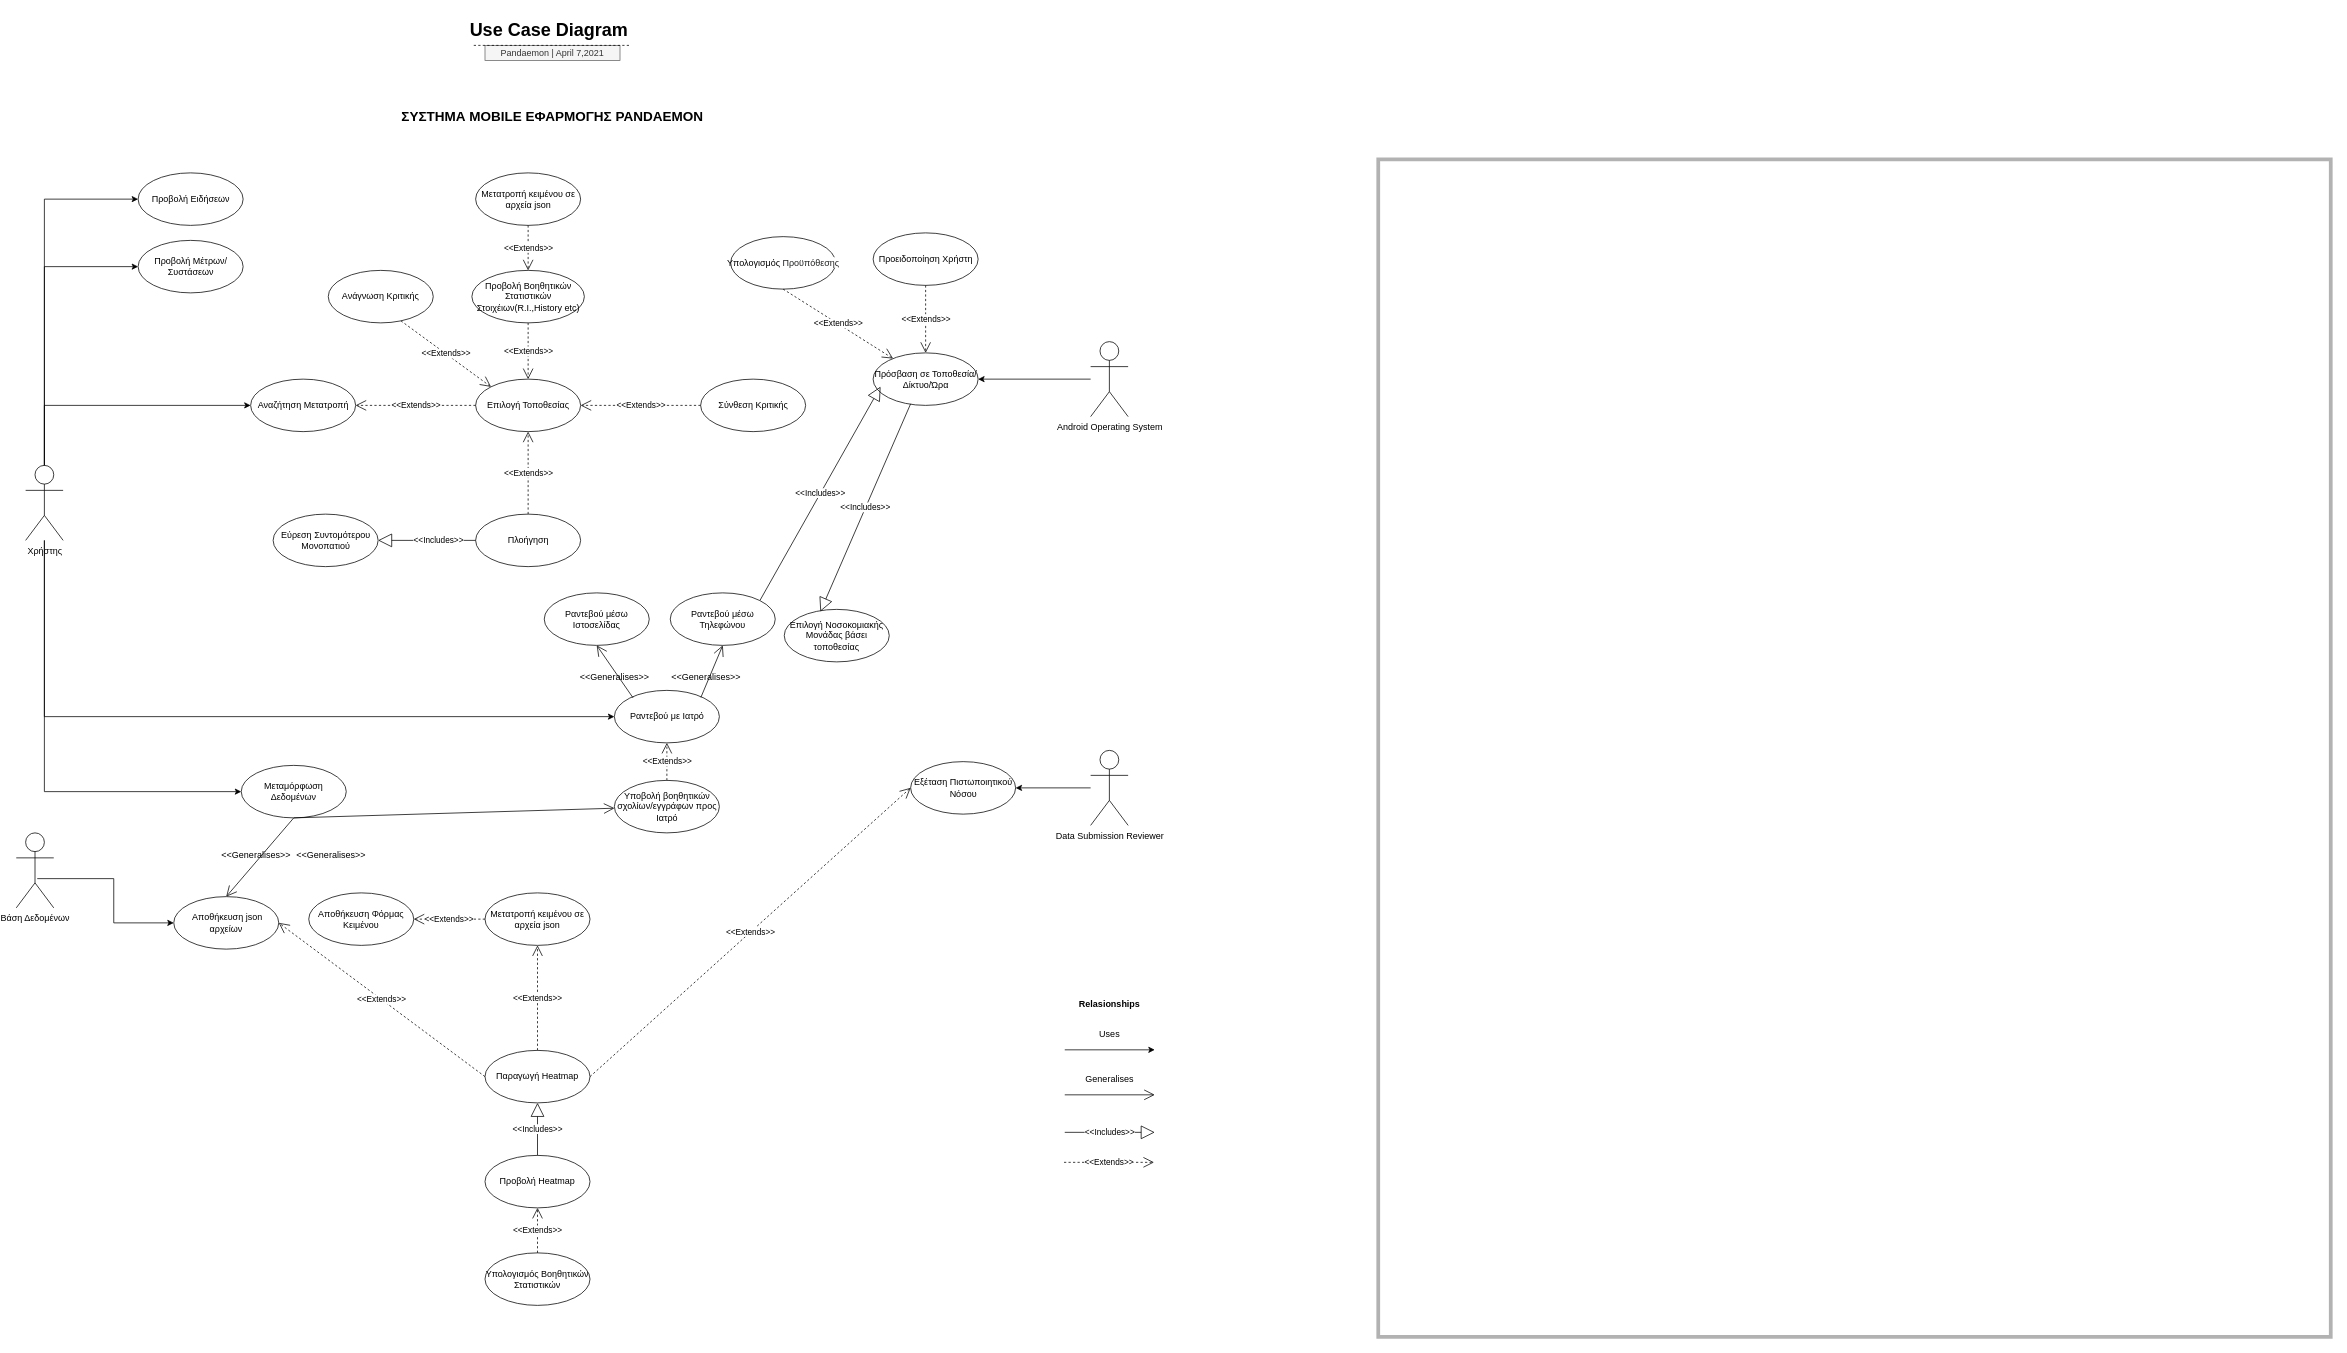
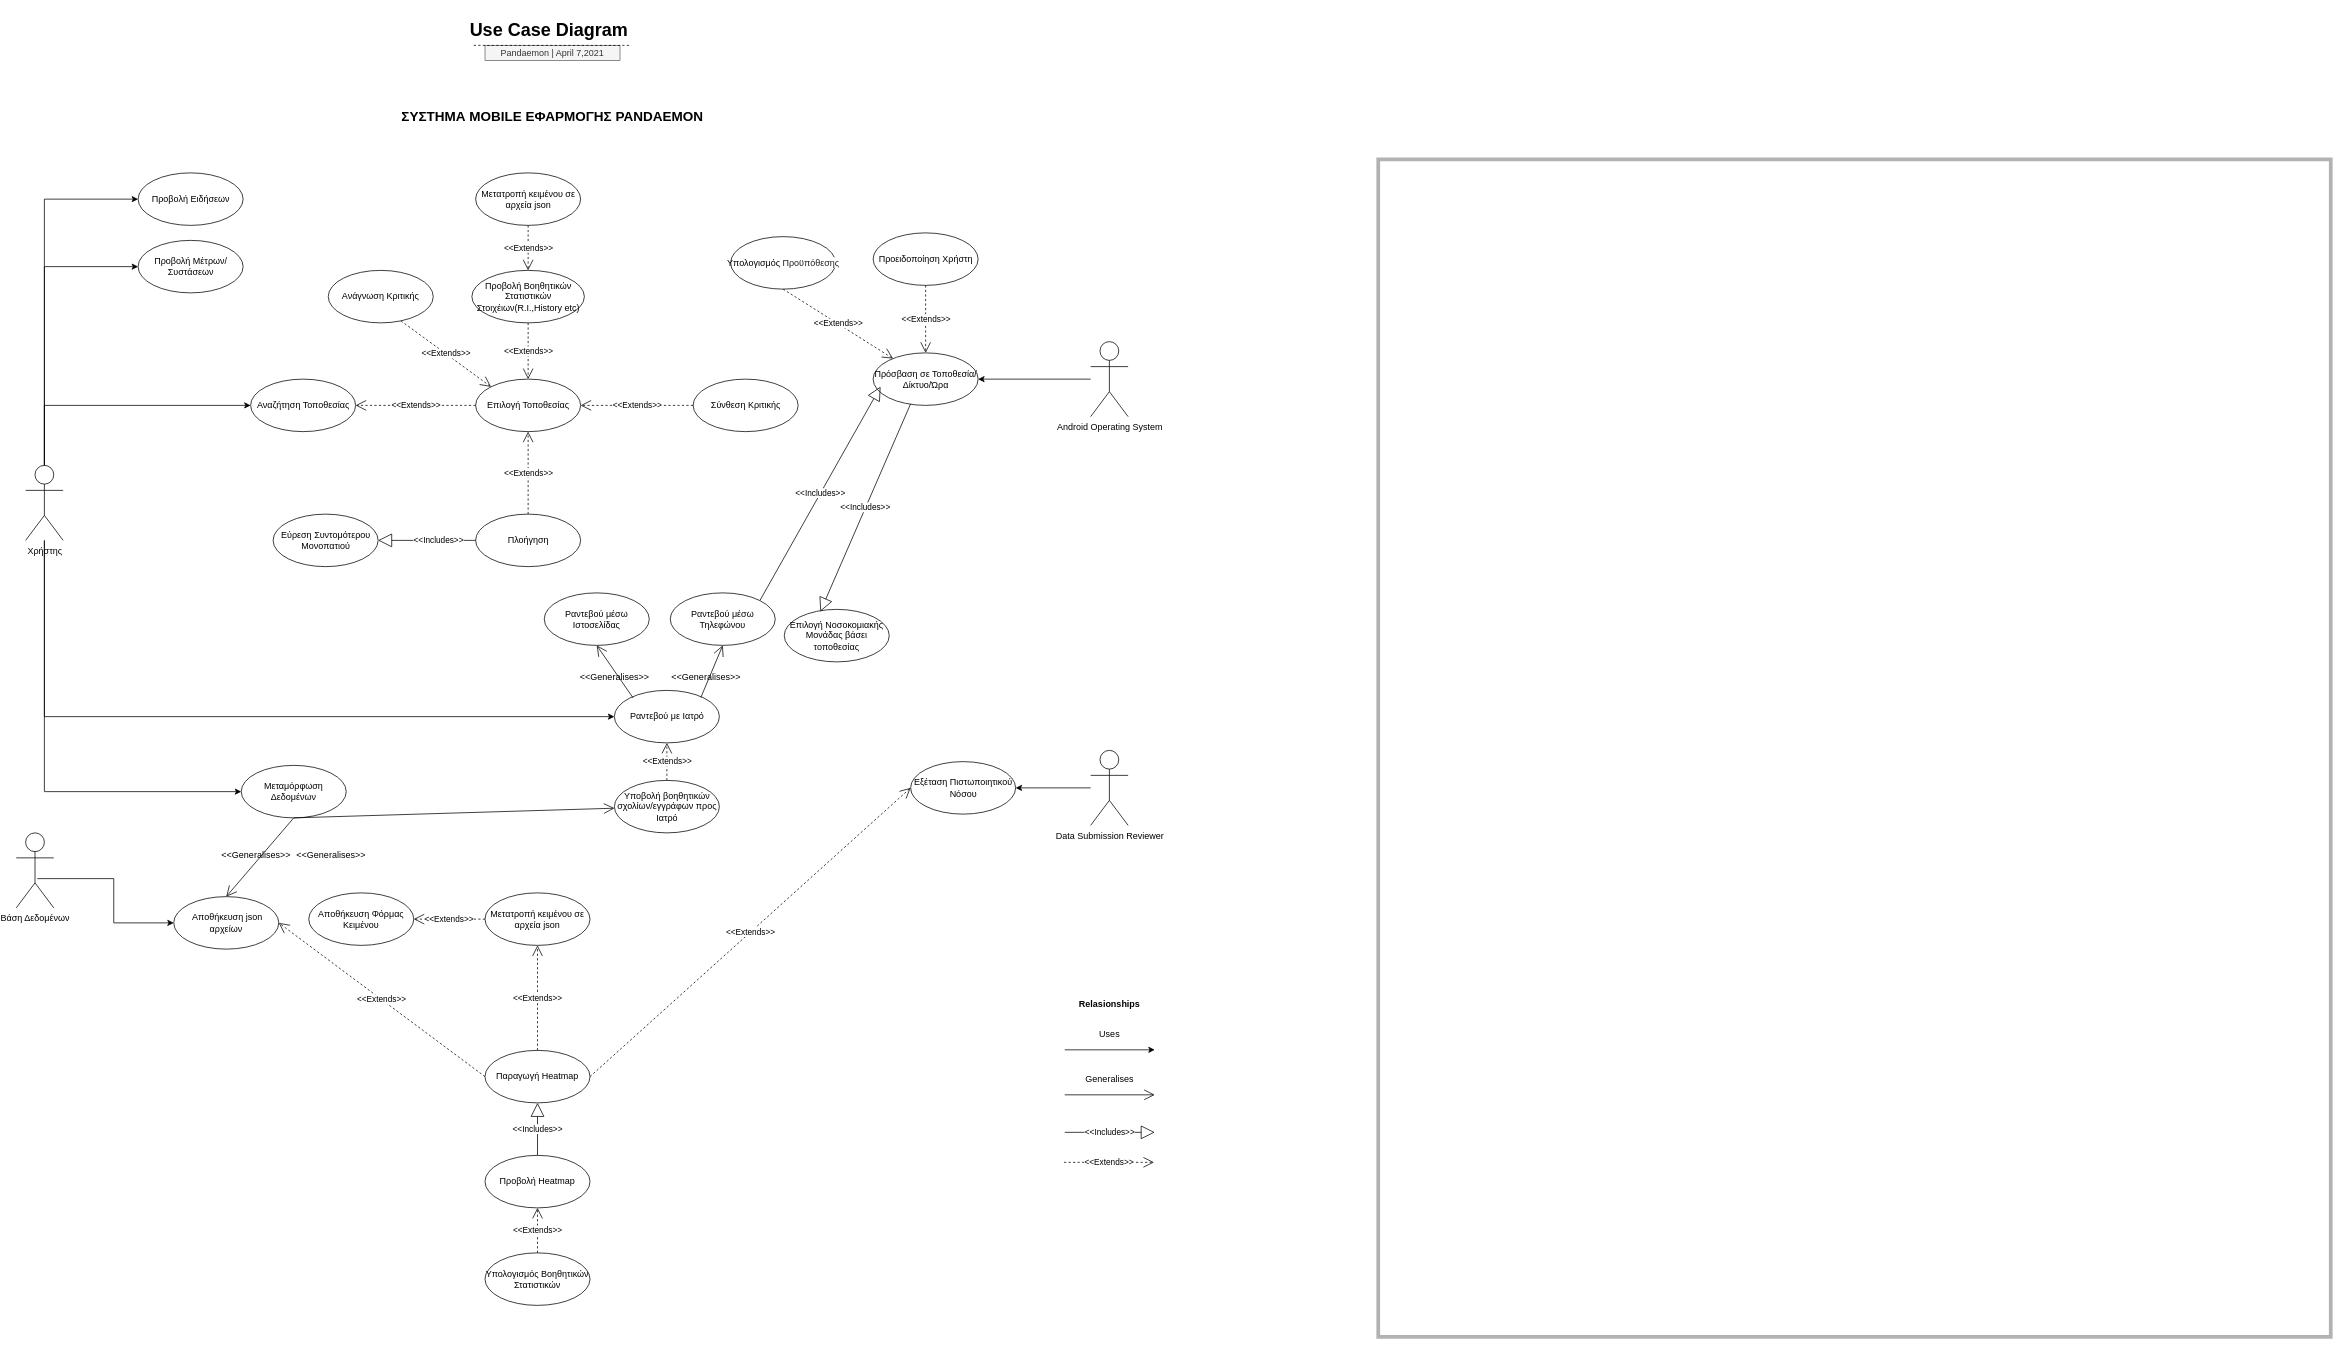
(303, 405) -> (303, 405)
(753, 405) -> (746, 405)
